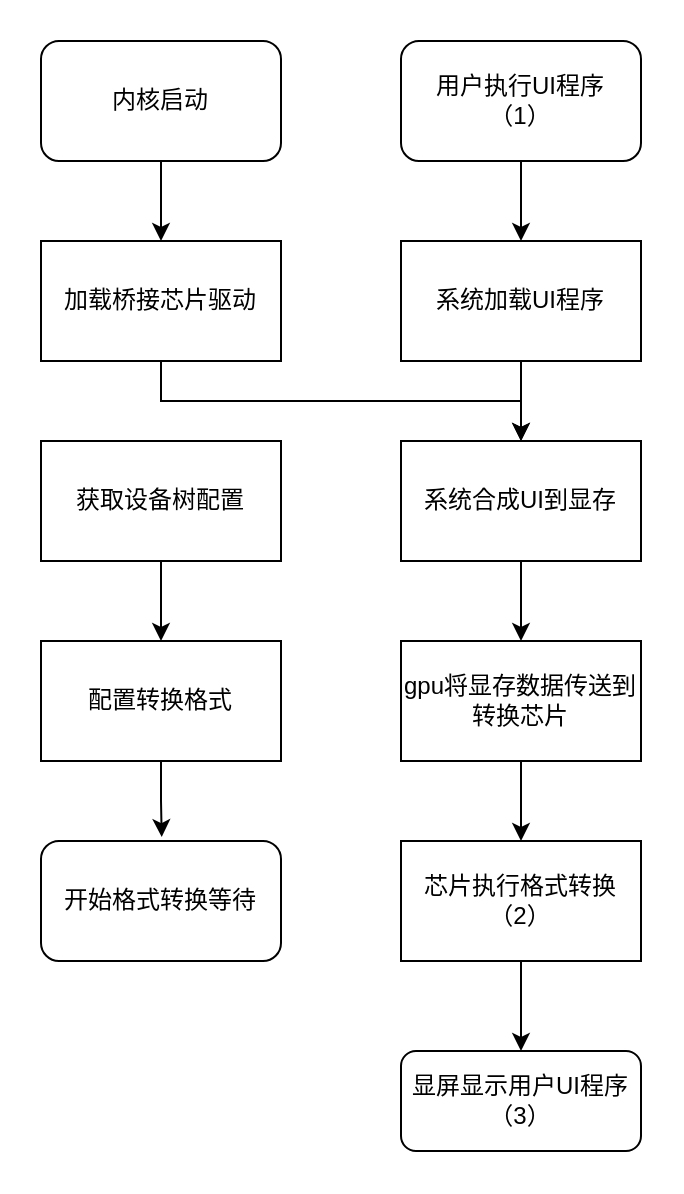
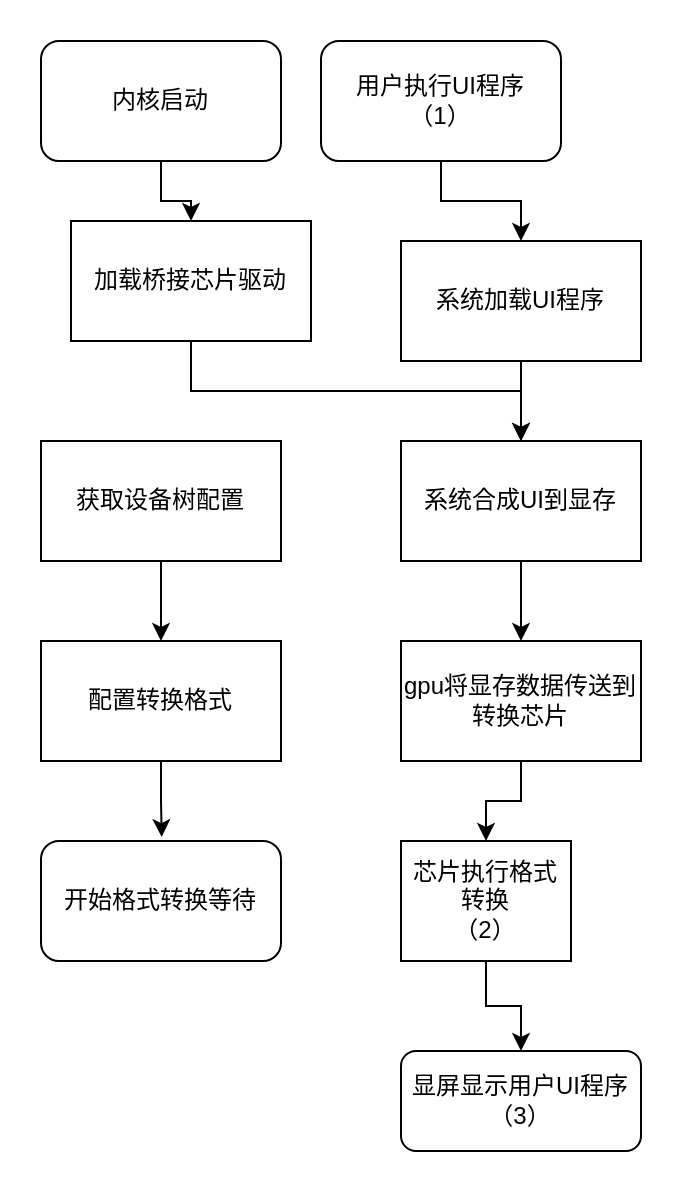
(521, 101) -> (441, 101)
(161, 301) -> (191, 281)
(521, 901) -> (486, 901)
